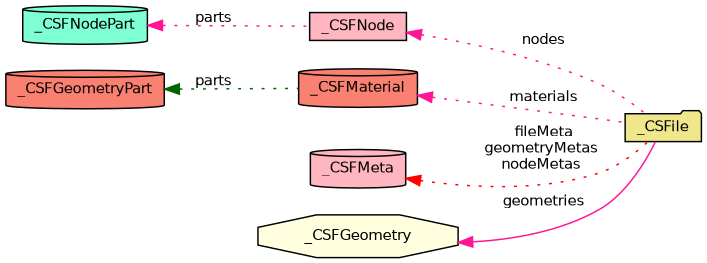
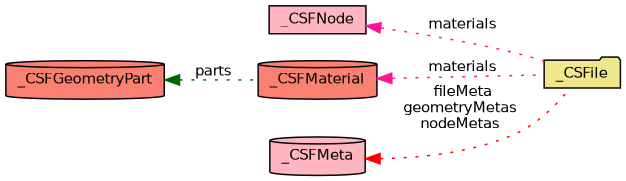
(85, 25) -> none
(542, 40) -> (461, 25)
(358, 236) -> none
